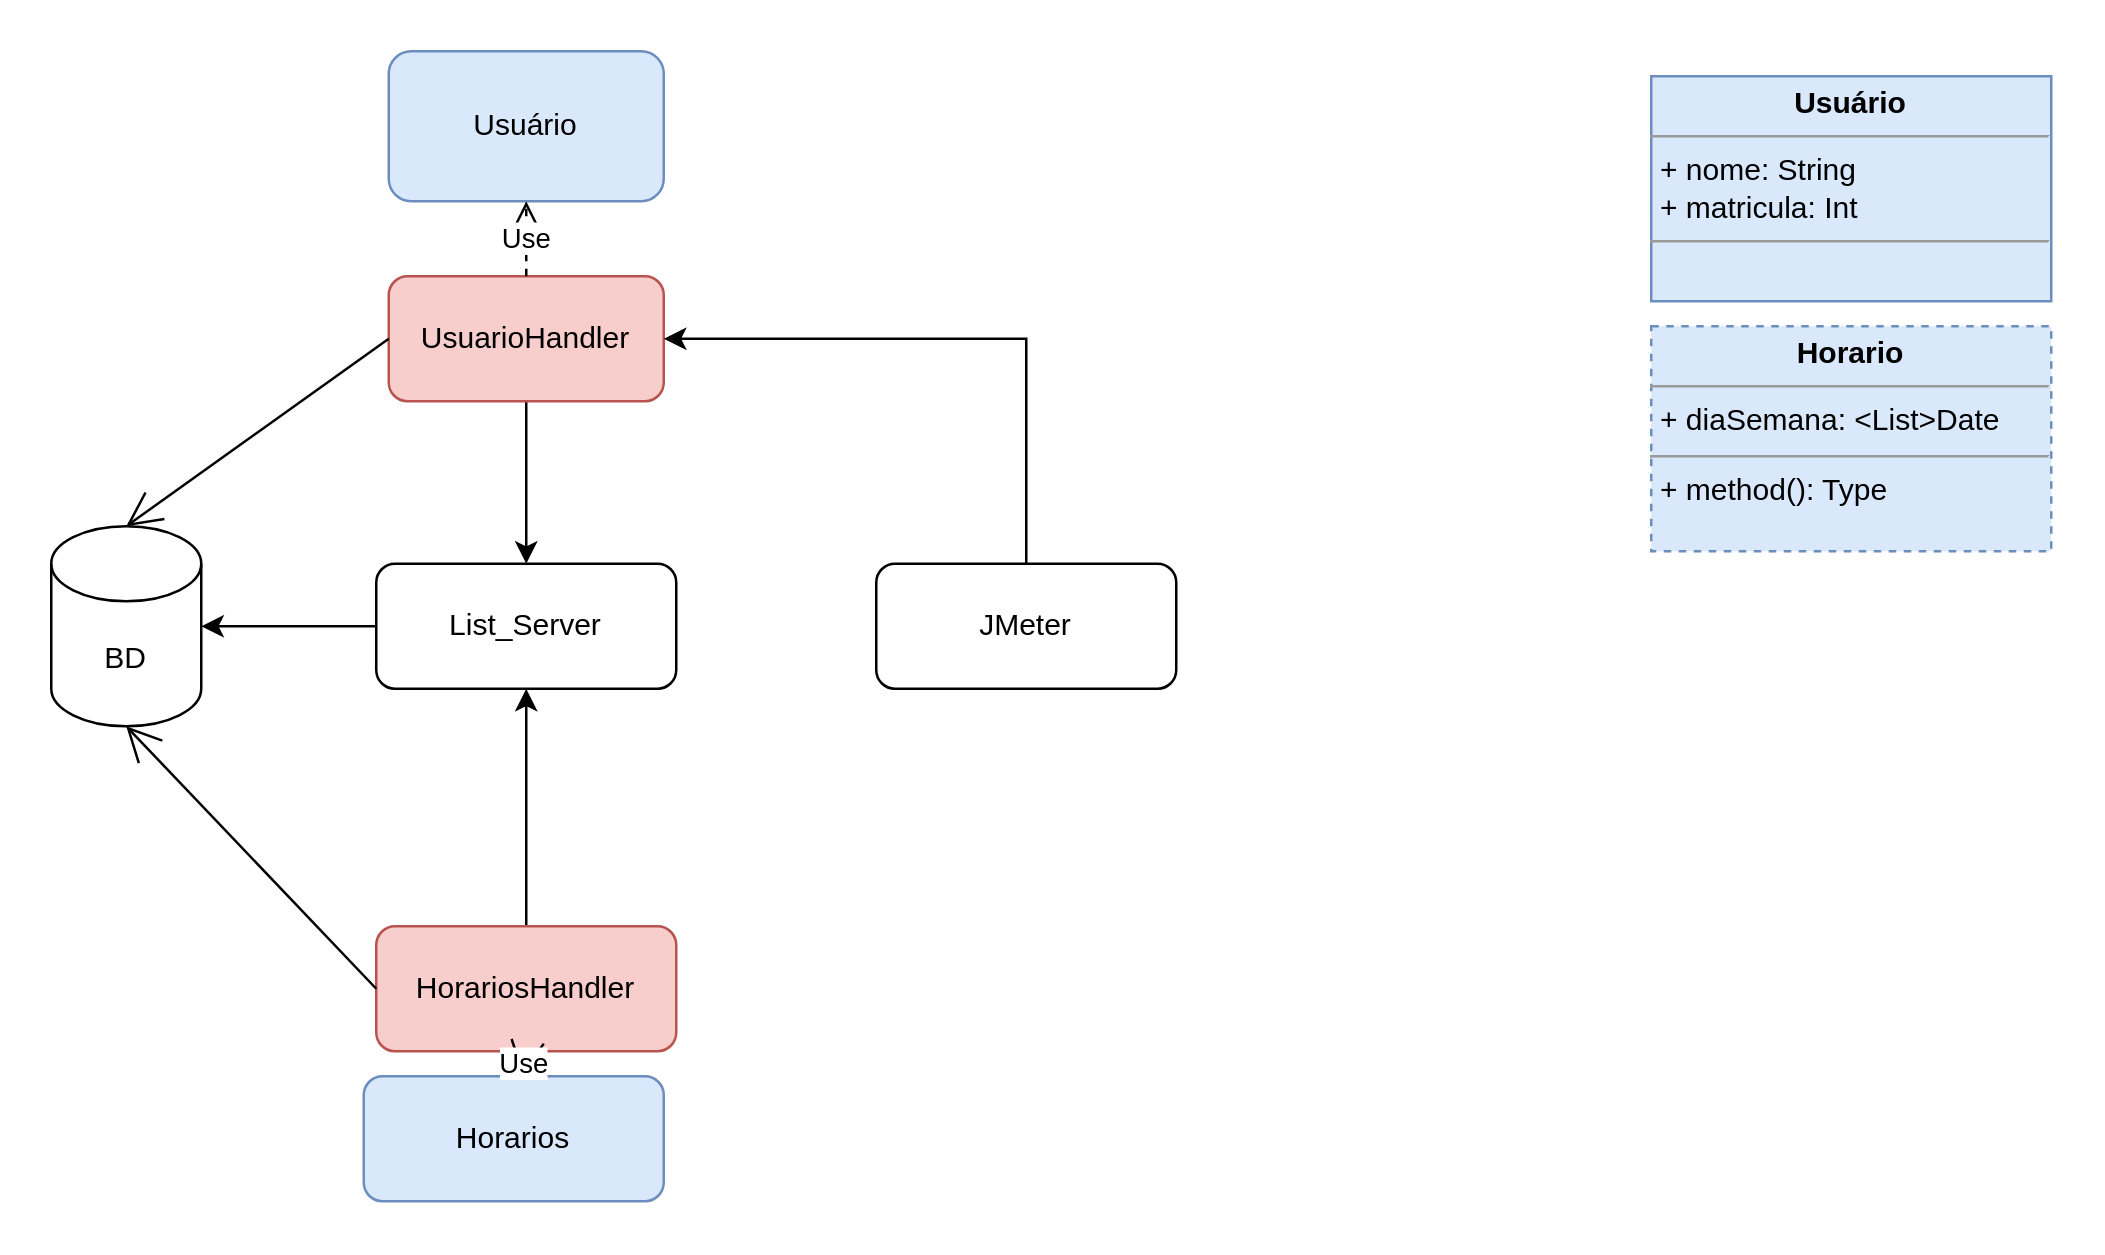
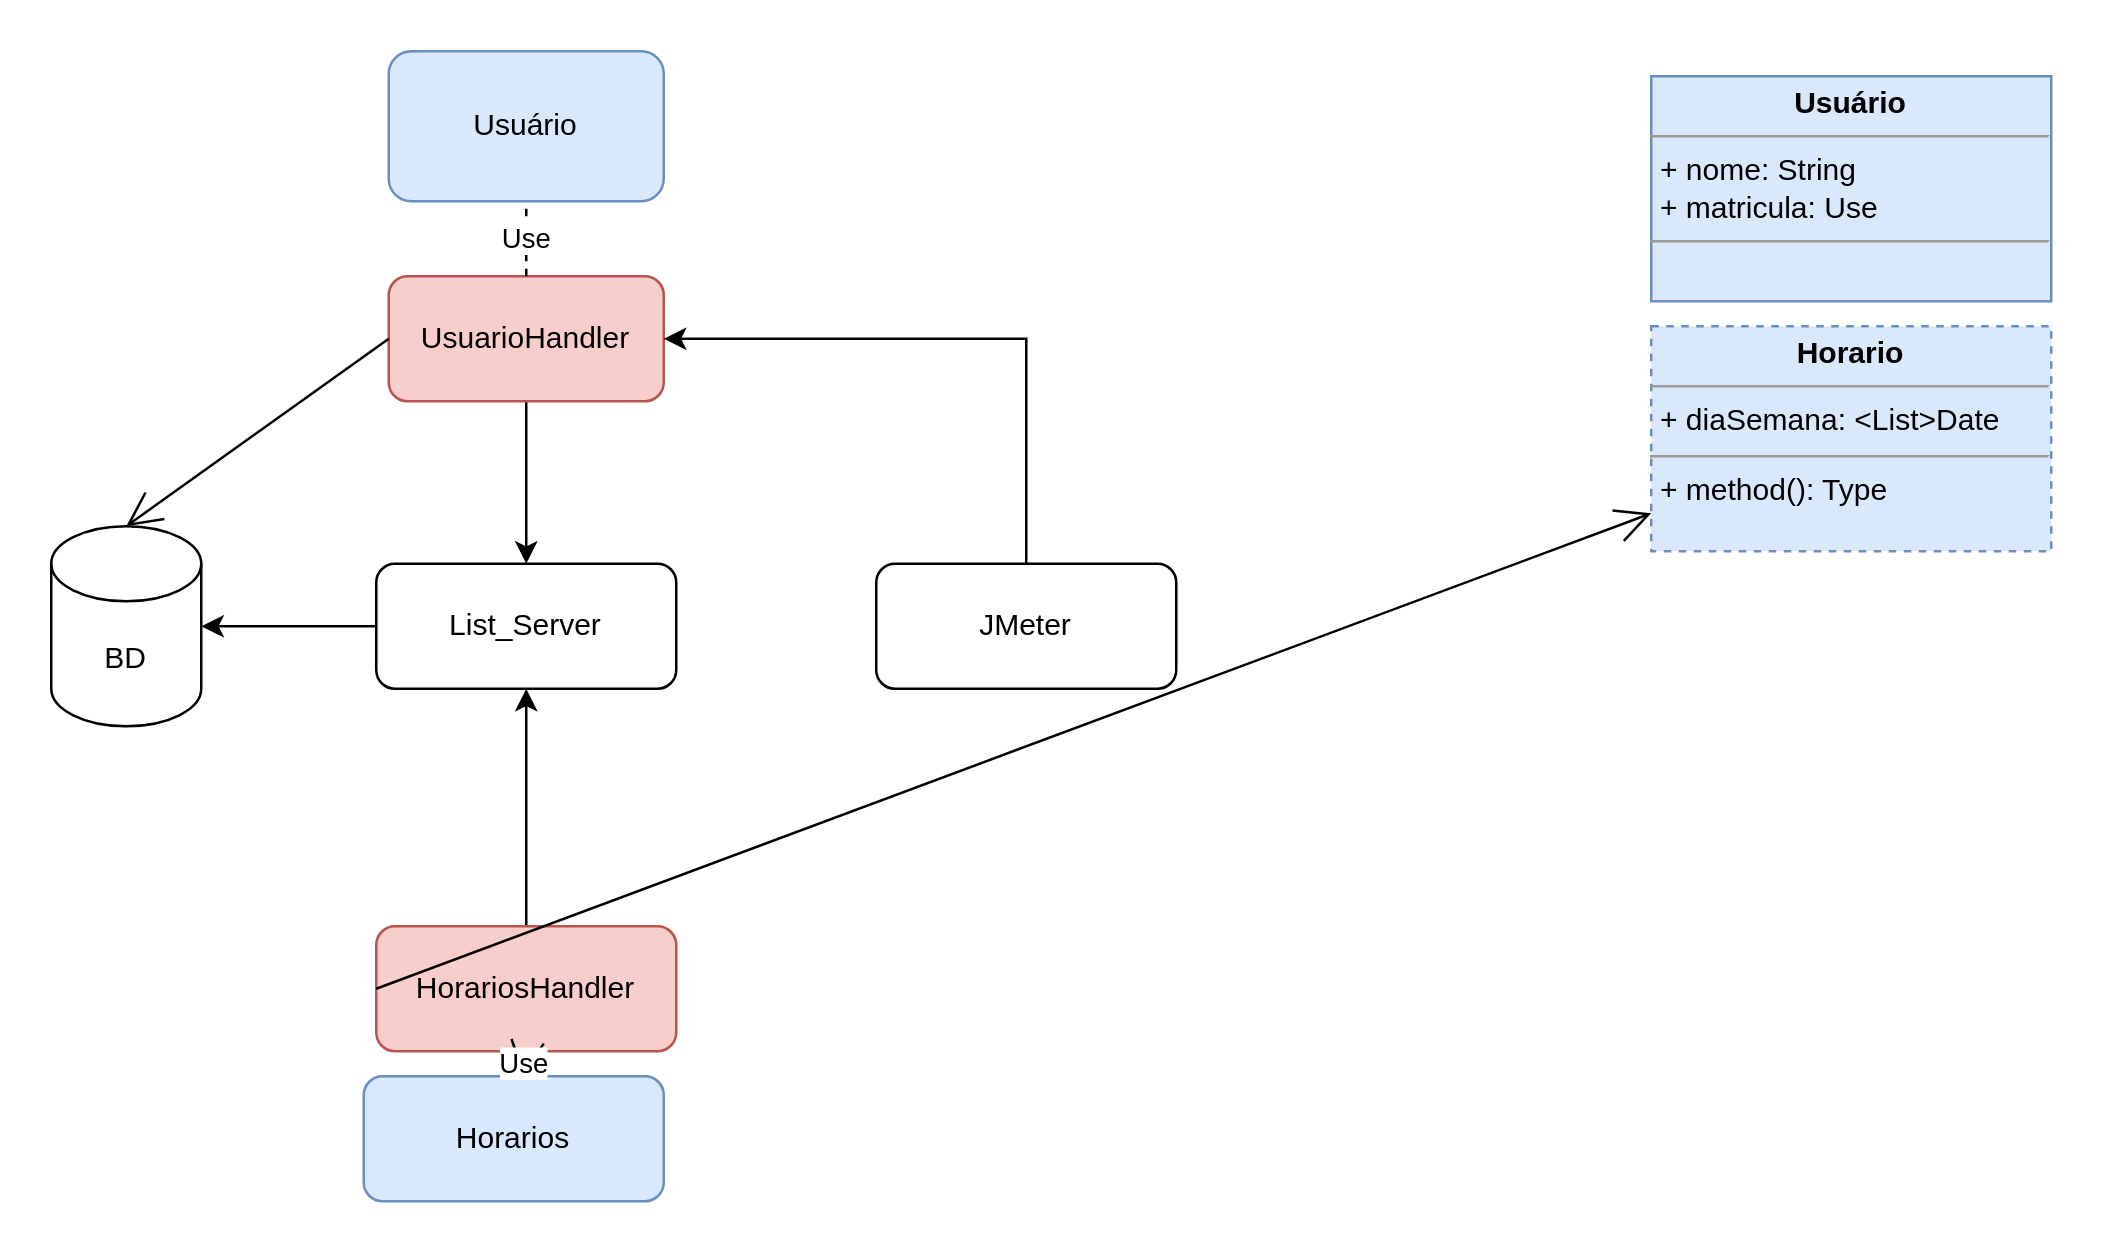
(1766, 130) -> (1766, 130)
(526, 210) -> (526, 207)
(253, 860) -> (1011, 752)
